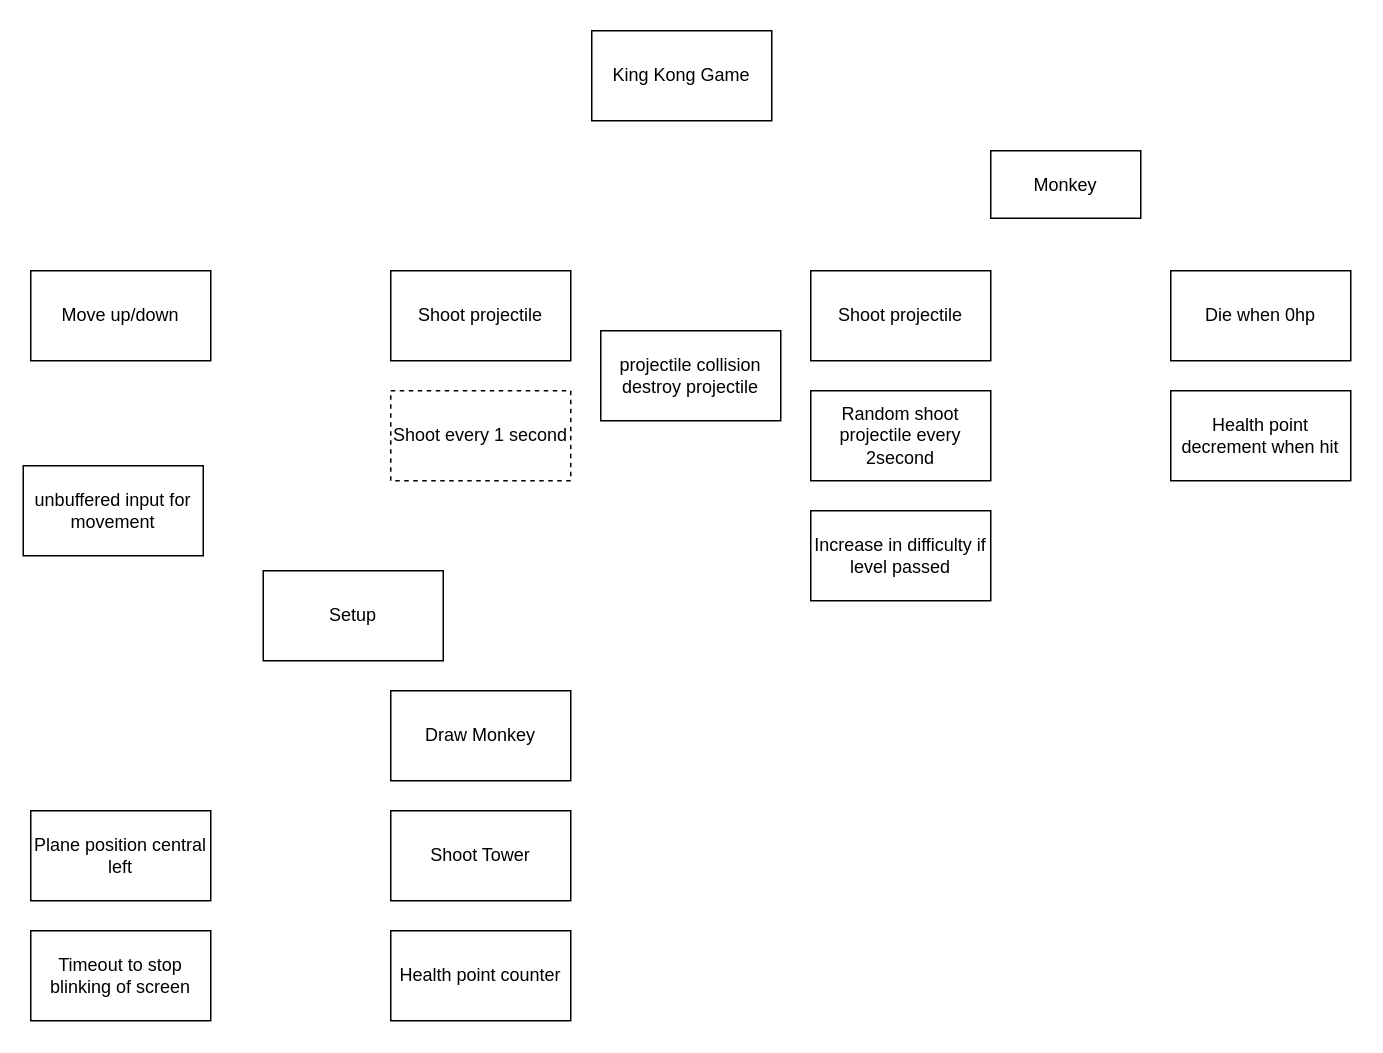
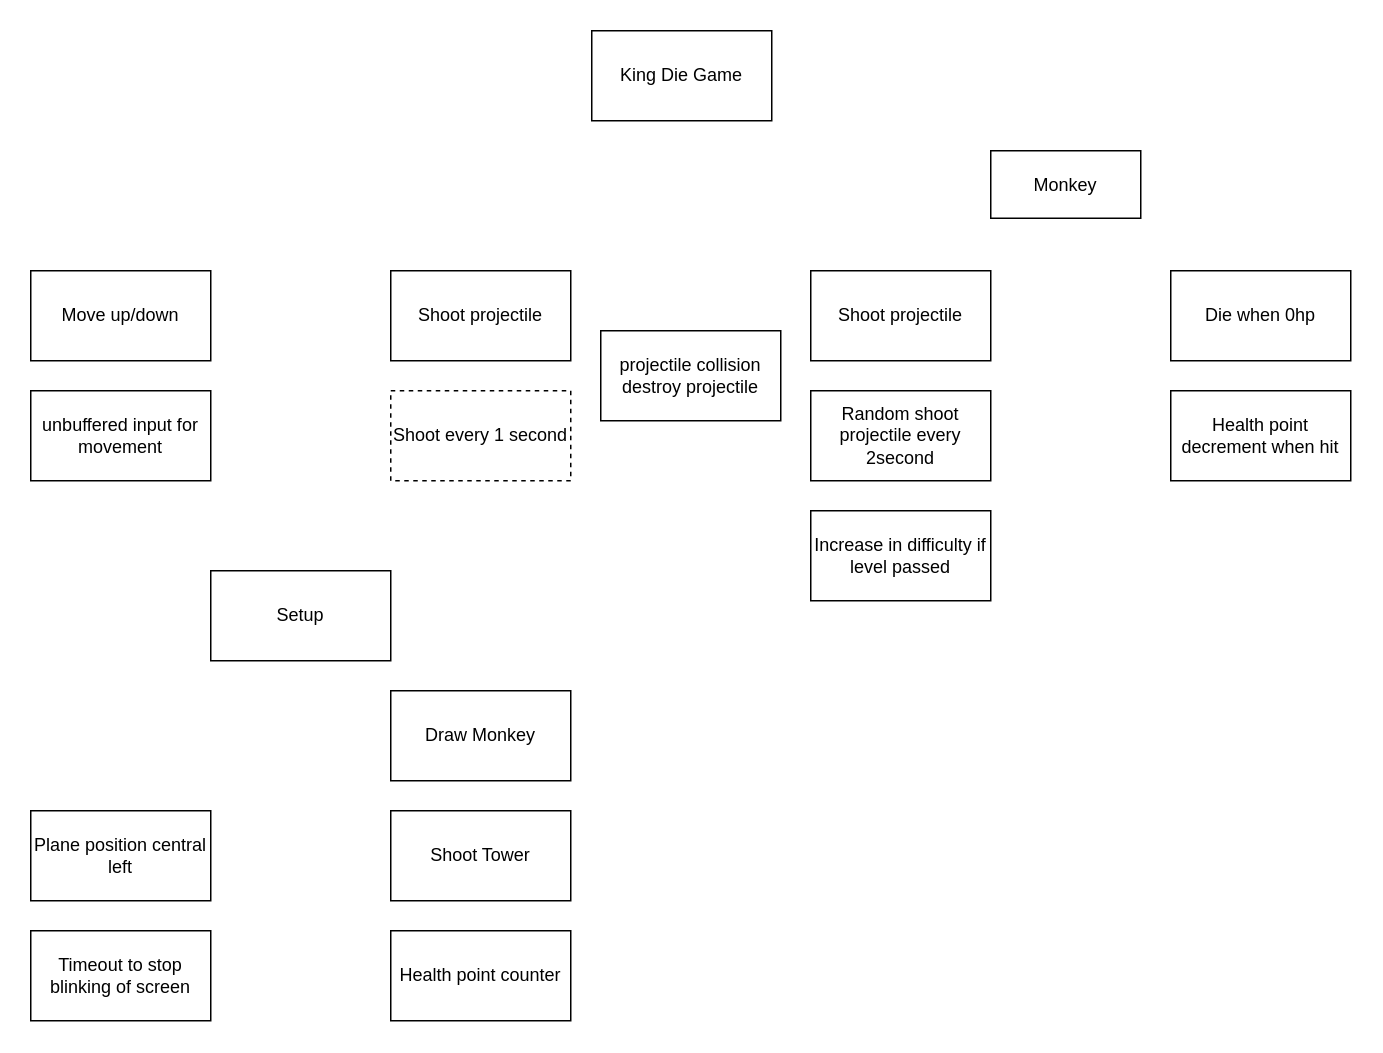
(682, 76) -> (682, 76)
(113, 511) -> (121, 436)
(353, 616) -> (301, 616)
